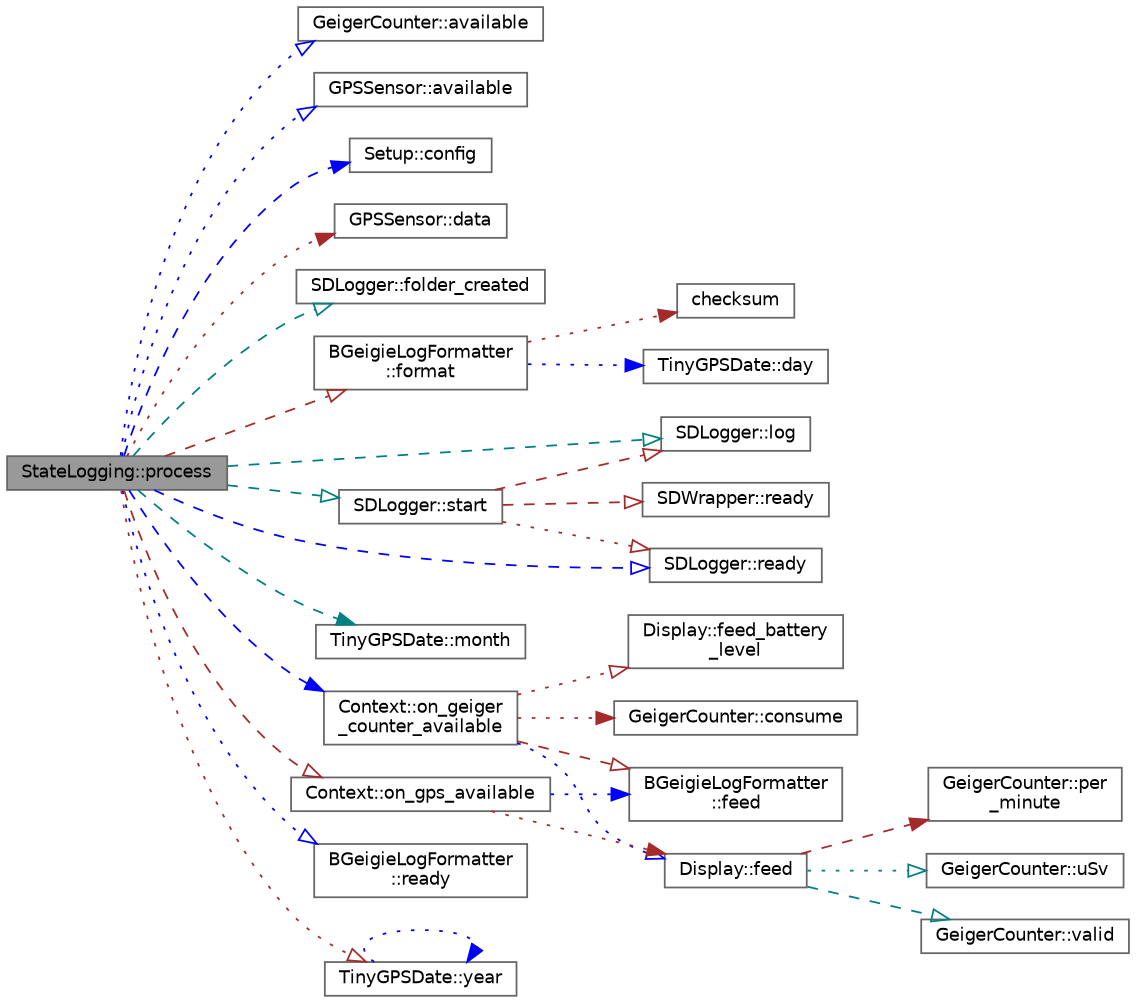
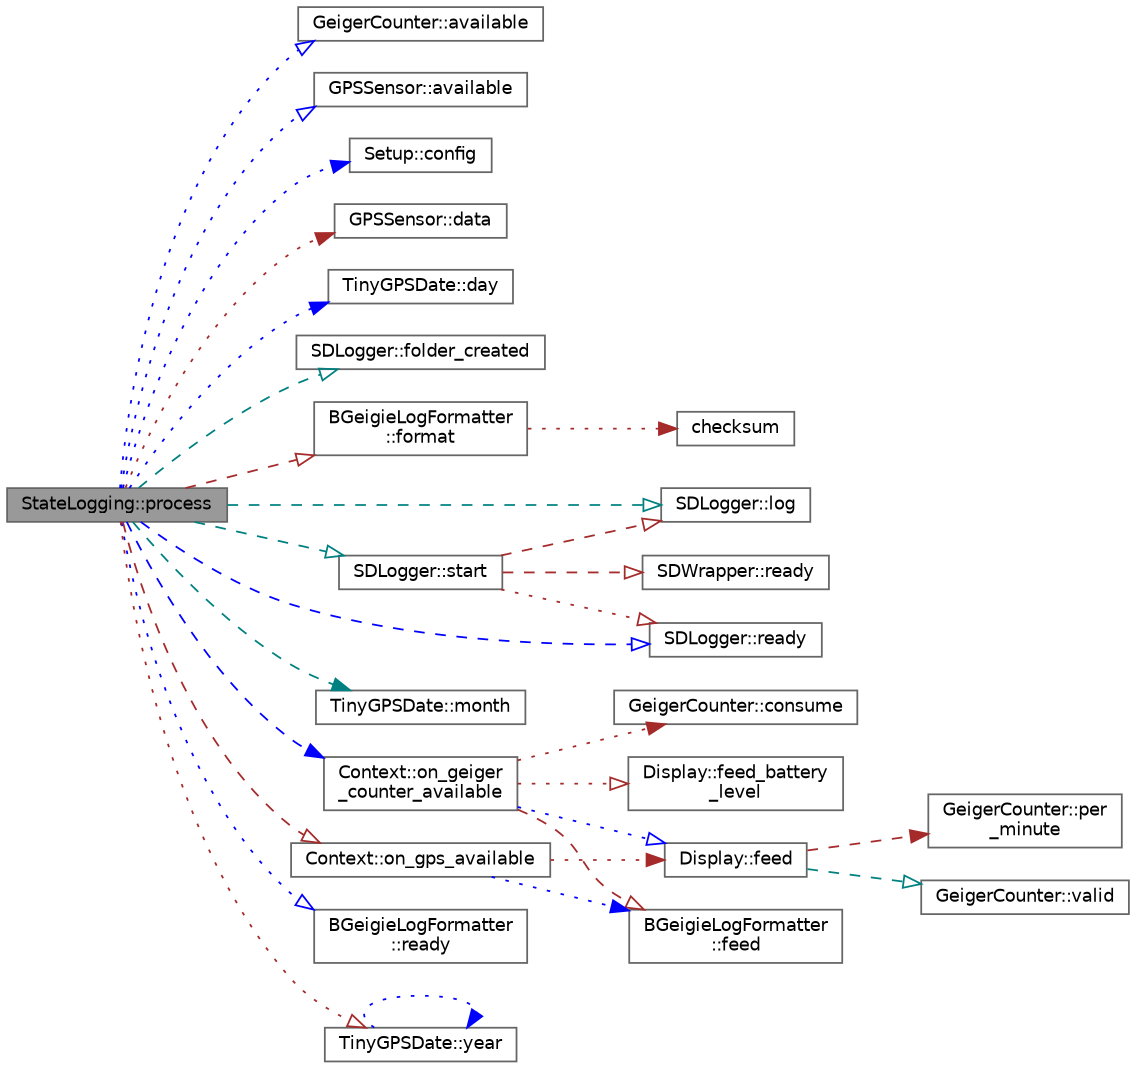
(200, 289) -> (195, 304)
(576, 365) -> (209, 386)
(1025, 871) -> none
